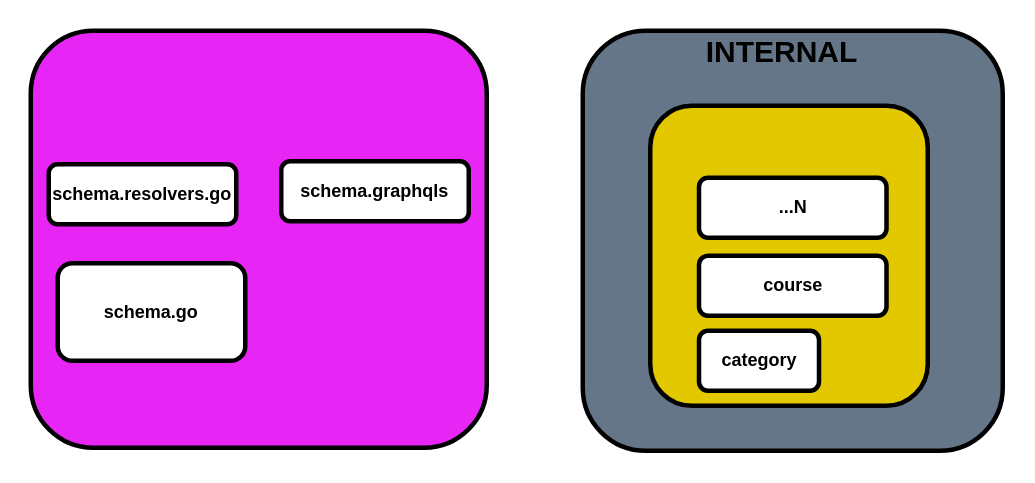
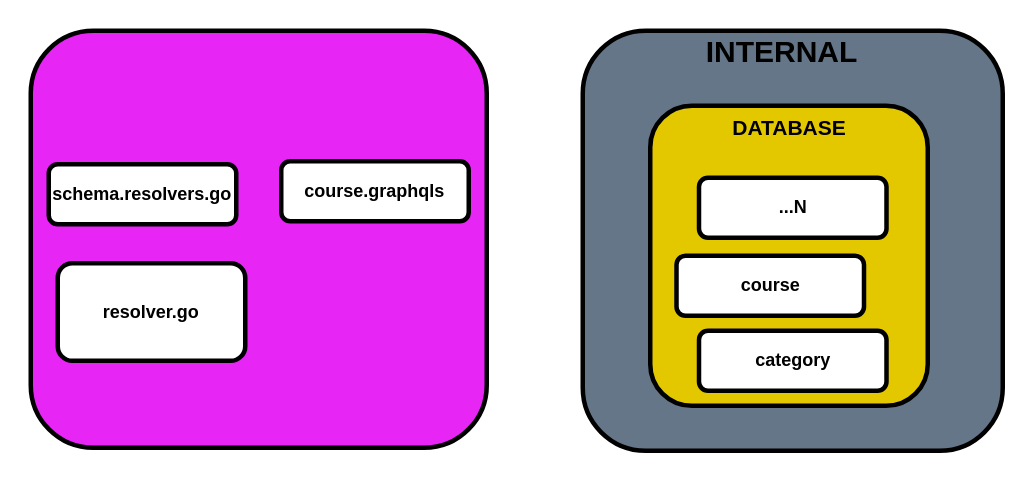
none -> (789, 128)
(375, 191) -> (375, 191)
(793, 286) -> (770, 286)
(152, 313) -> (152, 313)
(759, 361) -> (793, 361)
